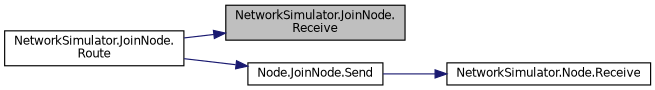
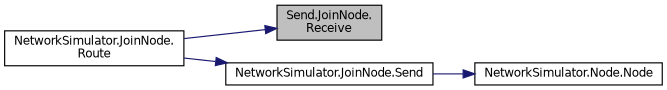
(315, 23) -> (329, 23)
(315, 74) -> (329, 74)
(549, 74) -> (569, 74)
